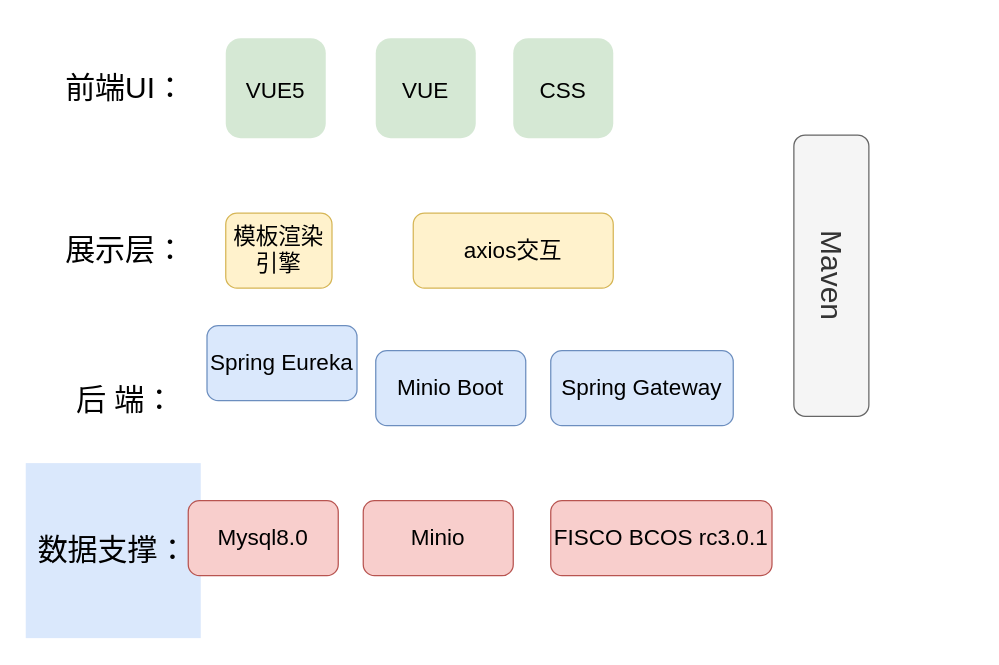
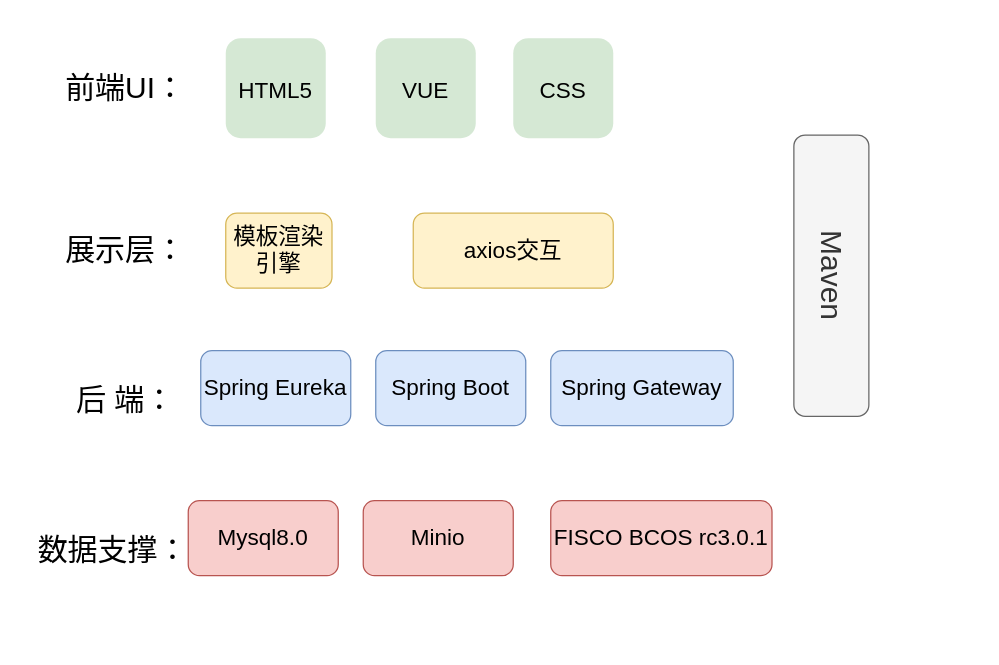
(276, 88) -> (276, 88)
(282, 363) -> (276, 388)
(451, 388) -> (451, 388)
(113, 551) -> (113, 551)
